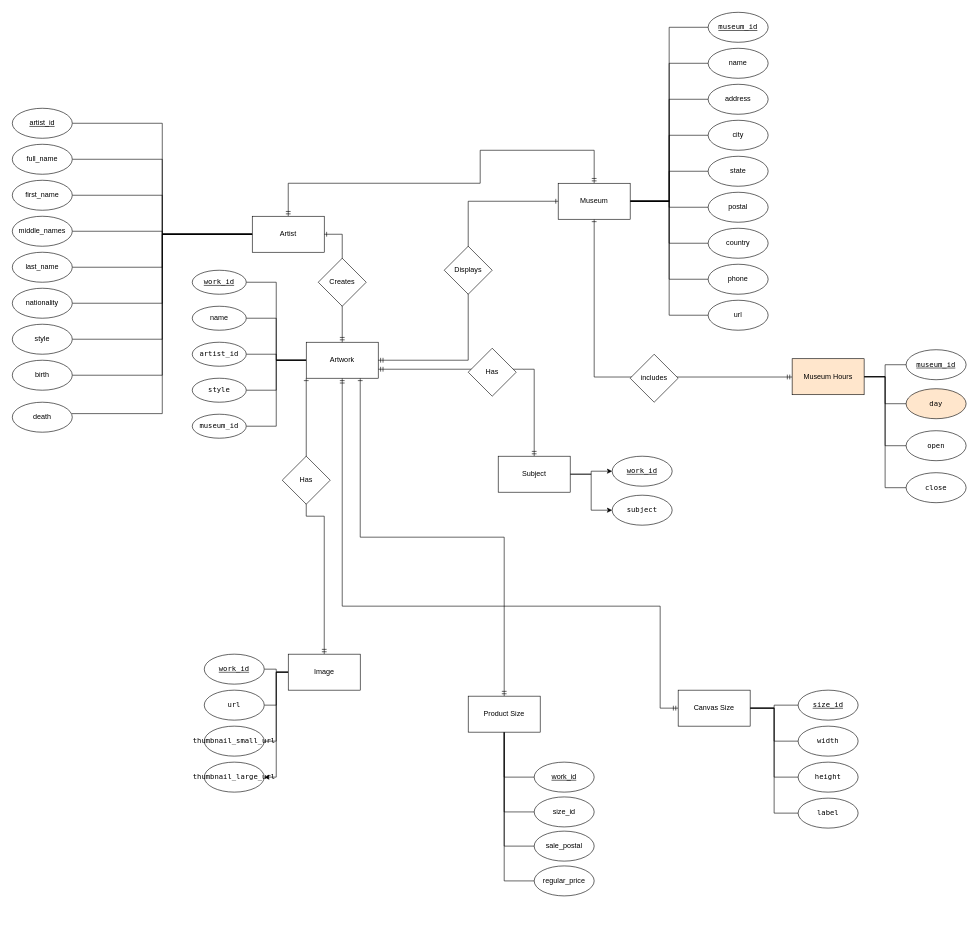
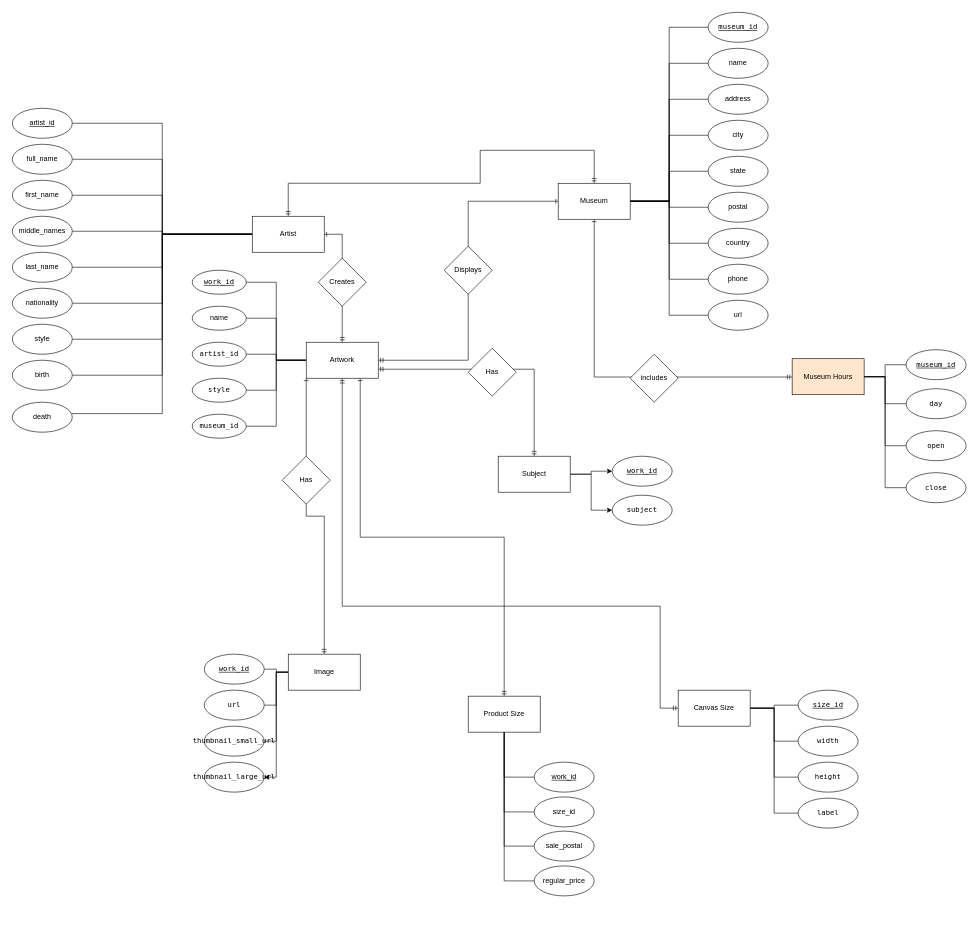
(936, 404) -> (936, 404)
